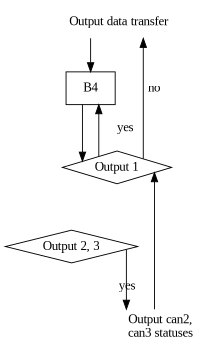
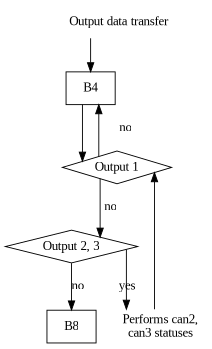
(143, 103) -> (100, 203)
(126, 128) -> (126, 128)
none -> (72, 327)
(161, 327) -> (161, 327)
